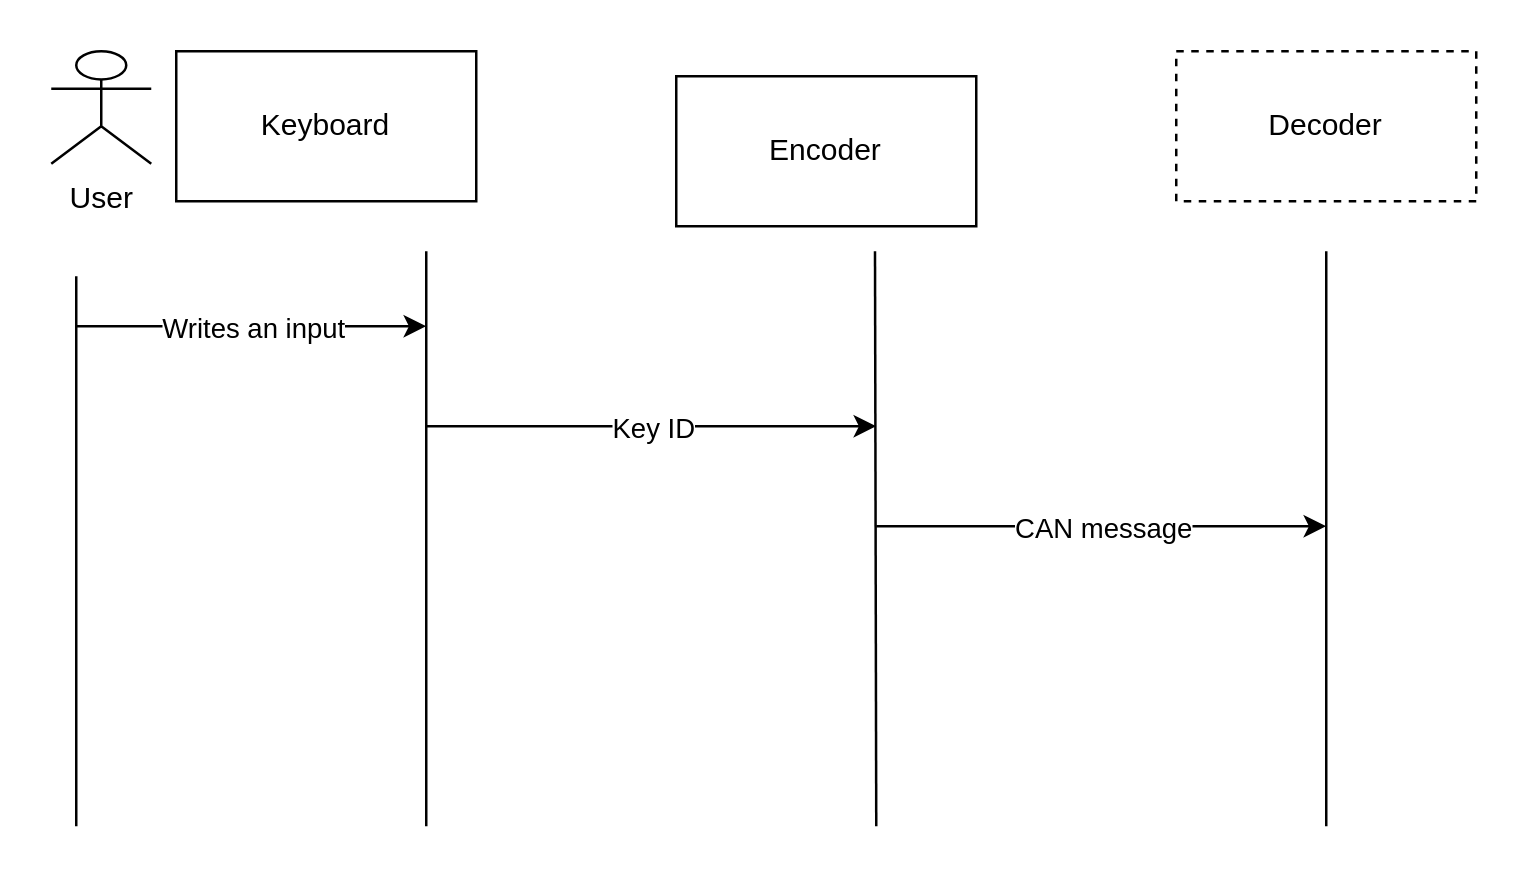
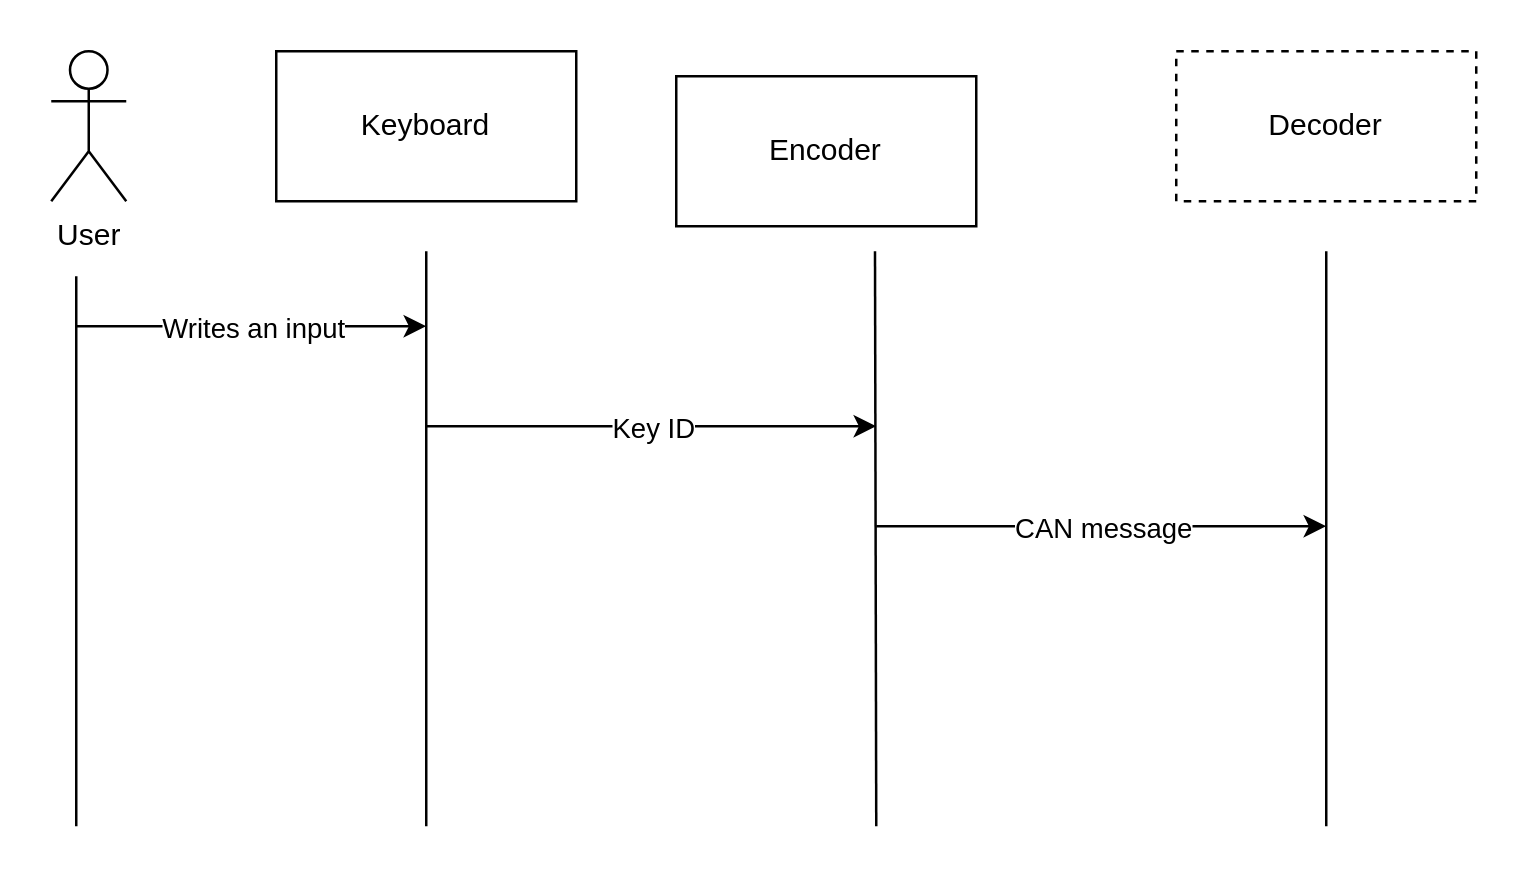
(101, 108) -> (89, 126)
(326, 126) -> (426, 126)
